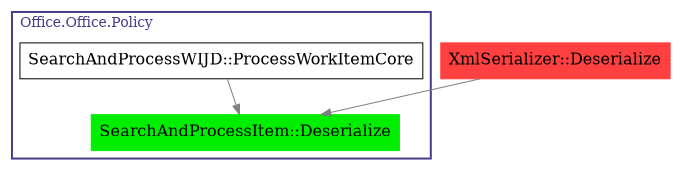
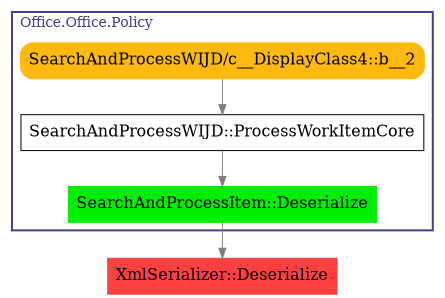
none -> (222, 61)
(405, 96) -> (222, 237)
